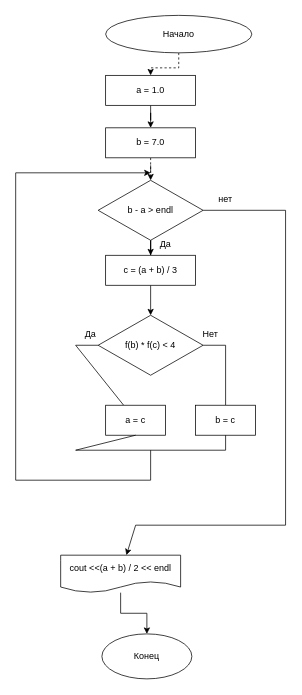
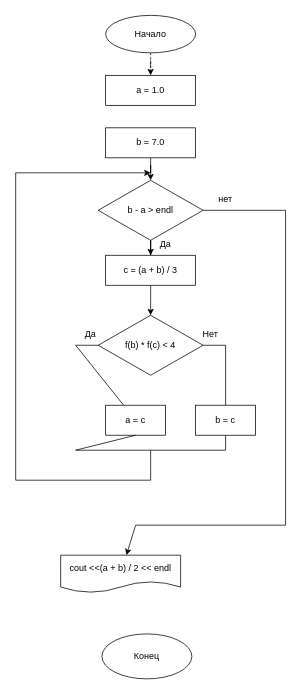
(179, 34) -> (150, 34)
(150, 119) -> none
(150, 173) -> (150, 173)
(123, 614) -> none
